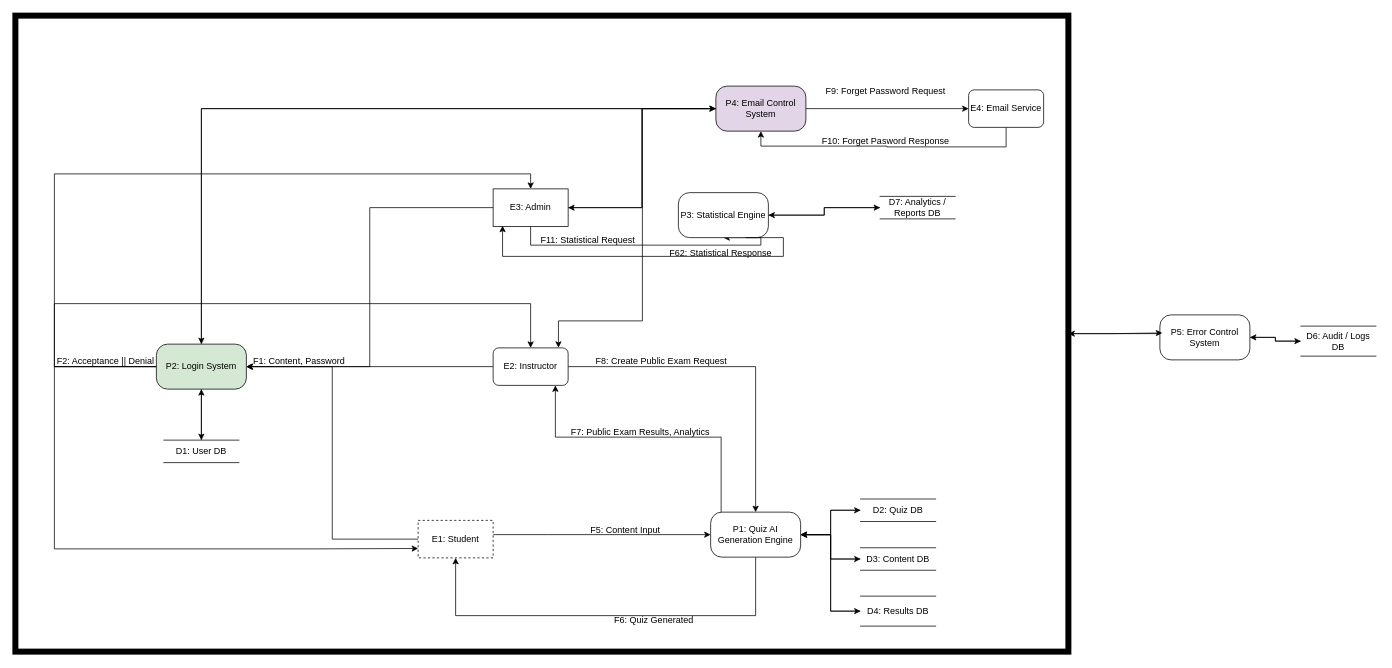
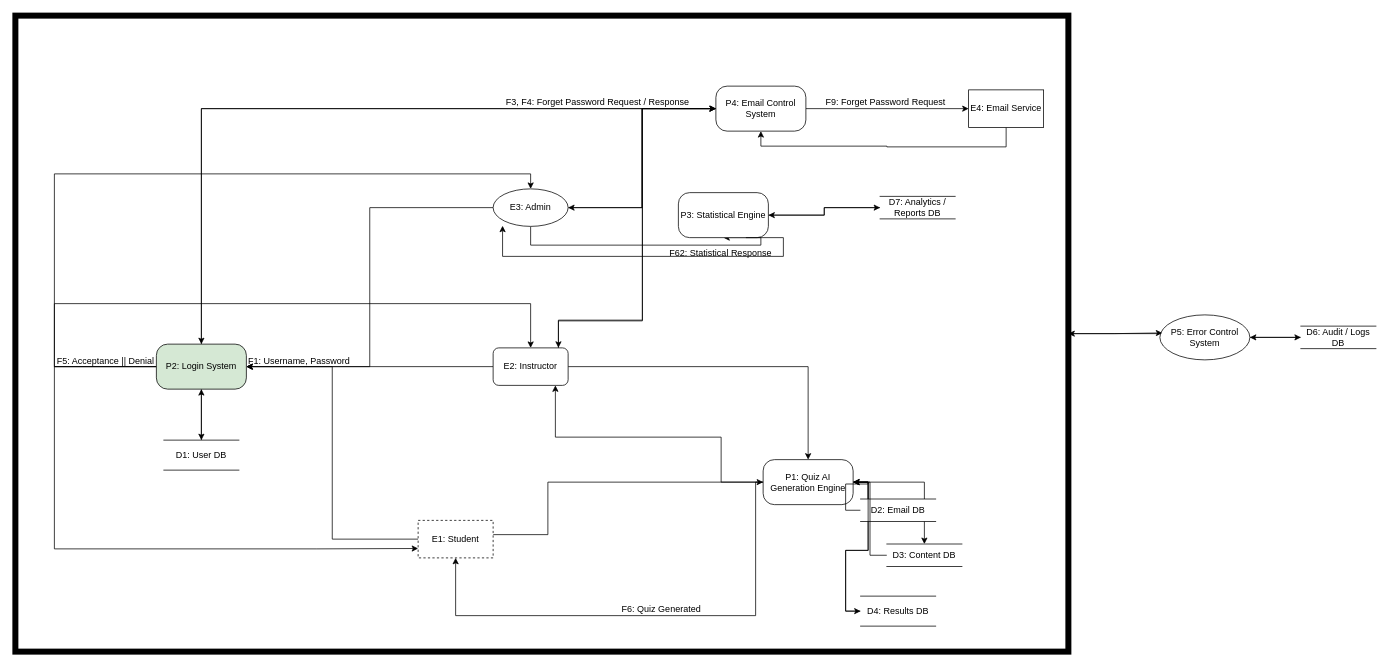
(885, 91) -> (885, 102)
none -> (597, 102)
(761, 108) -> (761, 108)
(1006, 108) -> (1006, 108)
(885, 141) -> none
(531, 207) -> (531, 207)
(588, 240) -> none
(1205, 337) -> (1205, 337)
(1338, 341) -> (1338, 337)
none -> (558, 347)
(106, 361) -> (106, 361)
(299, 361) -> (299, 361)
(661, 361) -> none
(640, 432) -> none
(201, 451) -> (201, 455)
(898, 510) -> (898, 510)
(625, 530) -> none
(756, 534) -> (808, 482)
(898, 559) -> (924, 555)
(653, 620) -> (661, 609)
